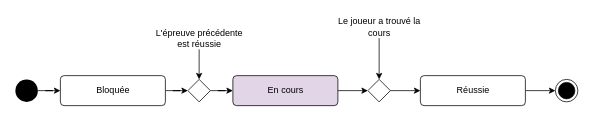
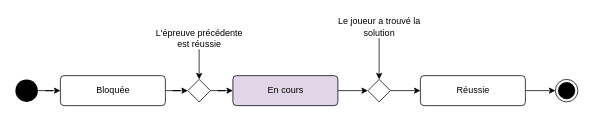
(380, 27) -> (380, 27)
